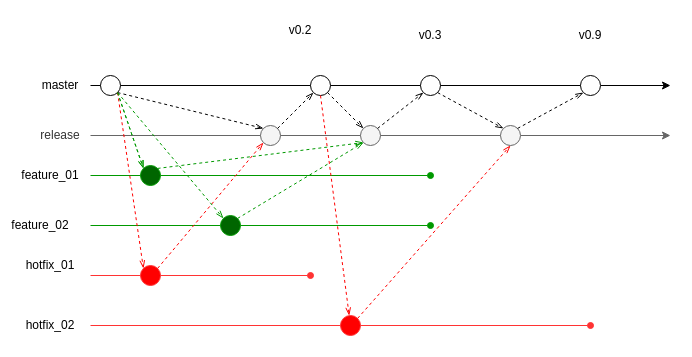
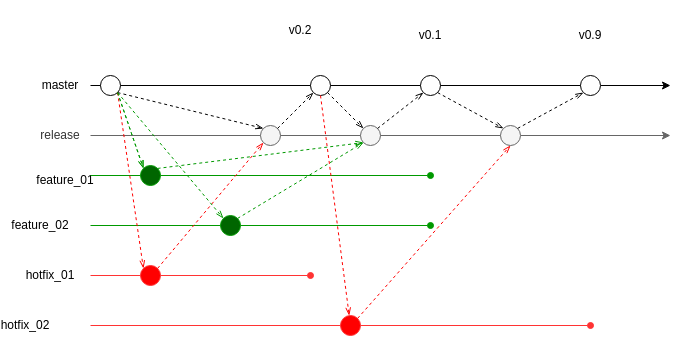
(431, 36) -> (431, 36)
(51, 176) -> (66, 181)
(51, 266) -> (51, 276)
(51, 326) -> (26, 326)
